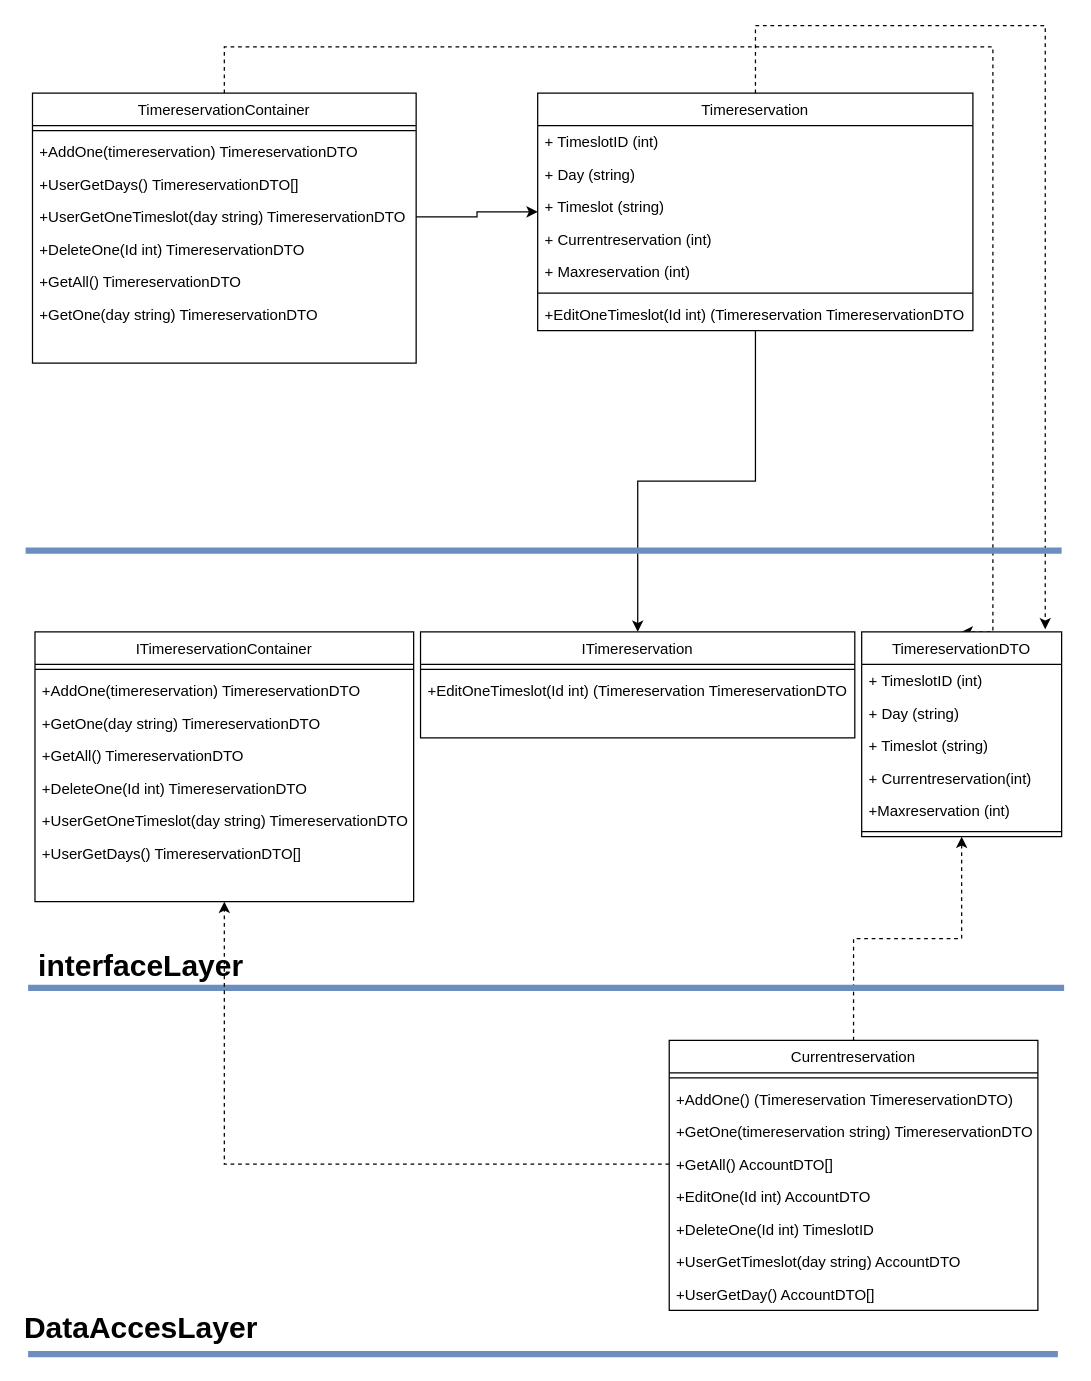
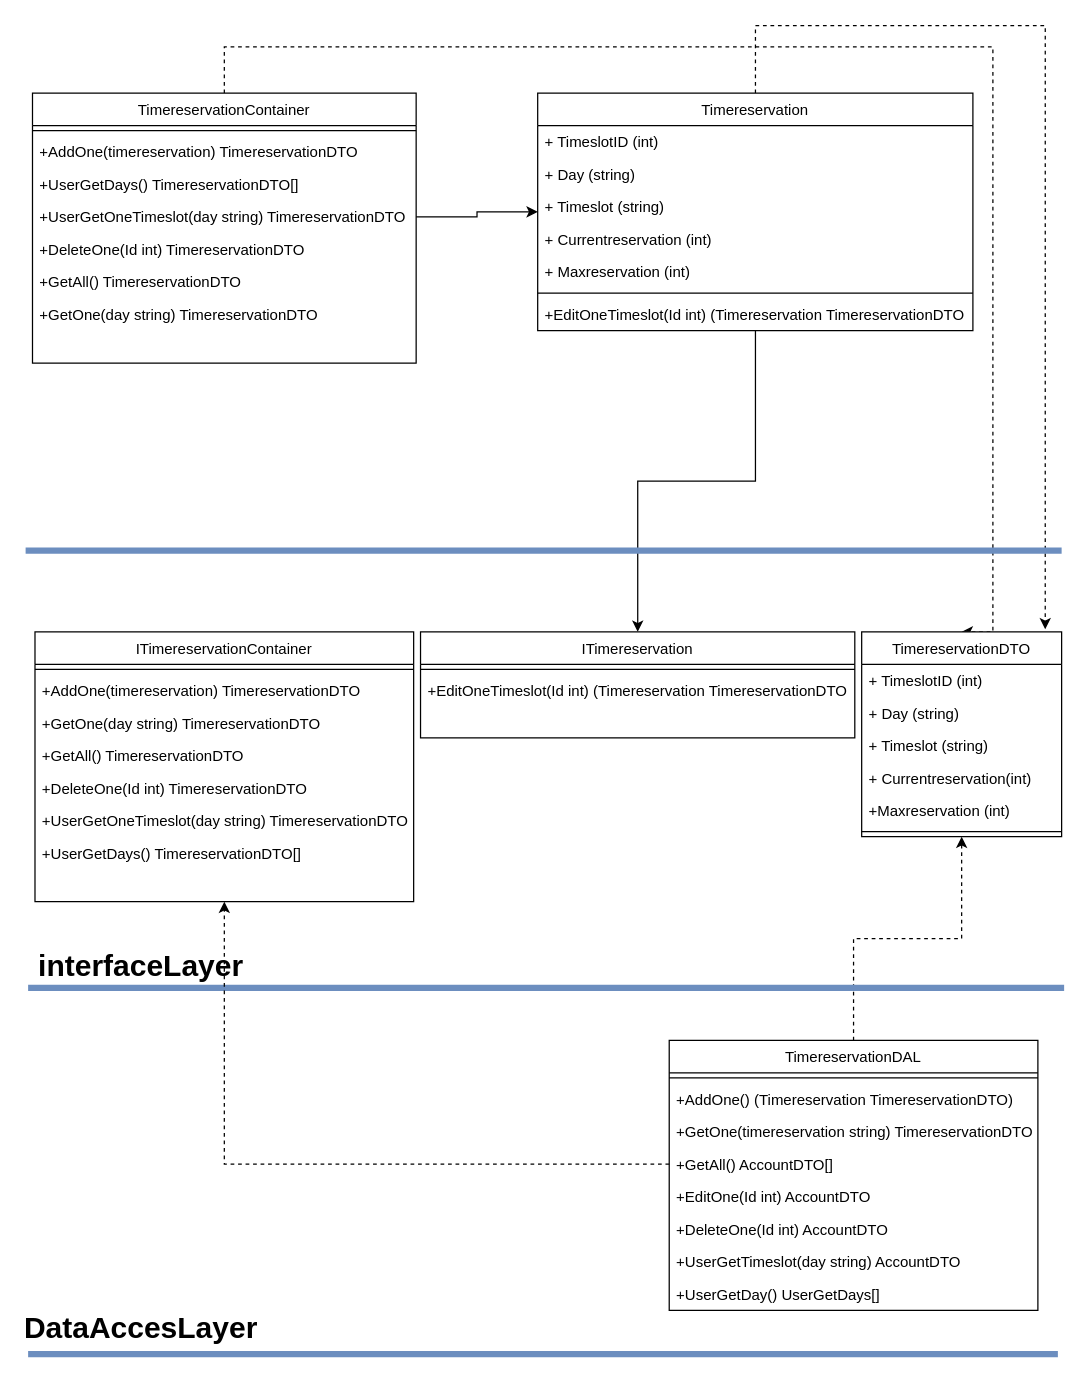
(853, 1058) -> (853, 1058)
(786, 1230) -> (790, 1230)
(784, 1295) -> (788, 1295)
